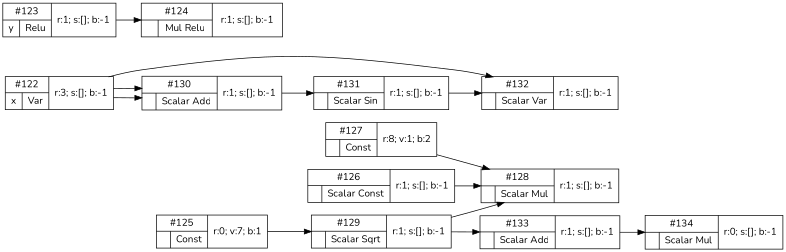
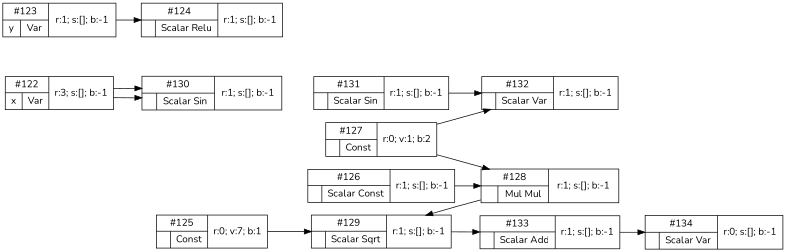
(35, 28) -> (34, 28)
(185, 28) -> (187, 28)
(297, 56) -> (460, 118)
(294, 93) -> none
(187, 101) -> (186, 101)
(407, 139) -> (407, 139)
(525, 194) -> (523, 194)
(474, 211) -> (457, 206)
(689, 240) -> (688, 240)
